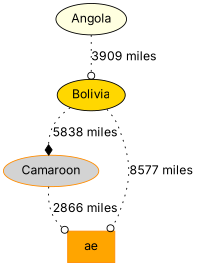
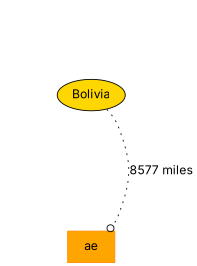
(91, 19) -> none
(51, 171) -> none
